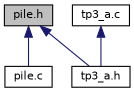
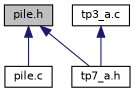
(101, 77) -> (101, 77)
